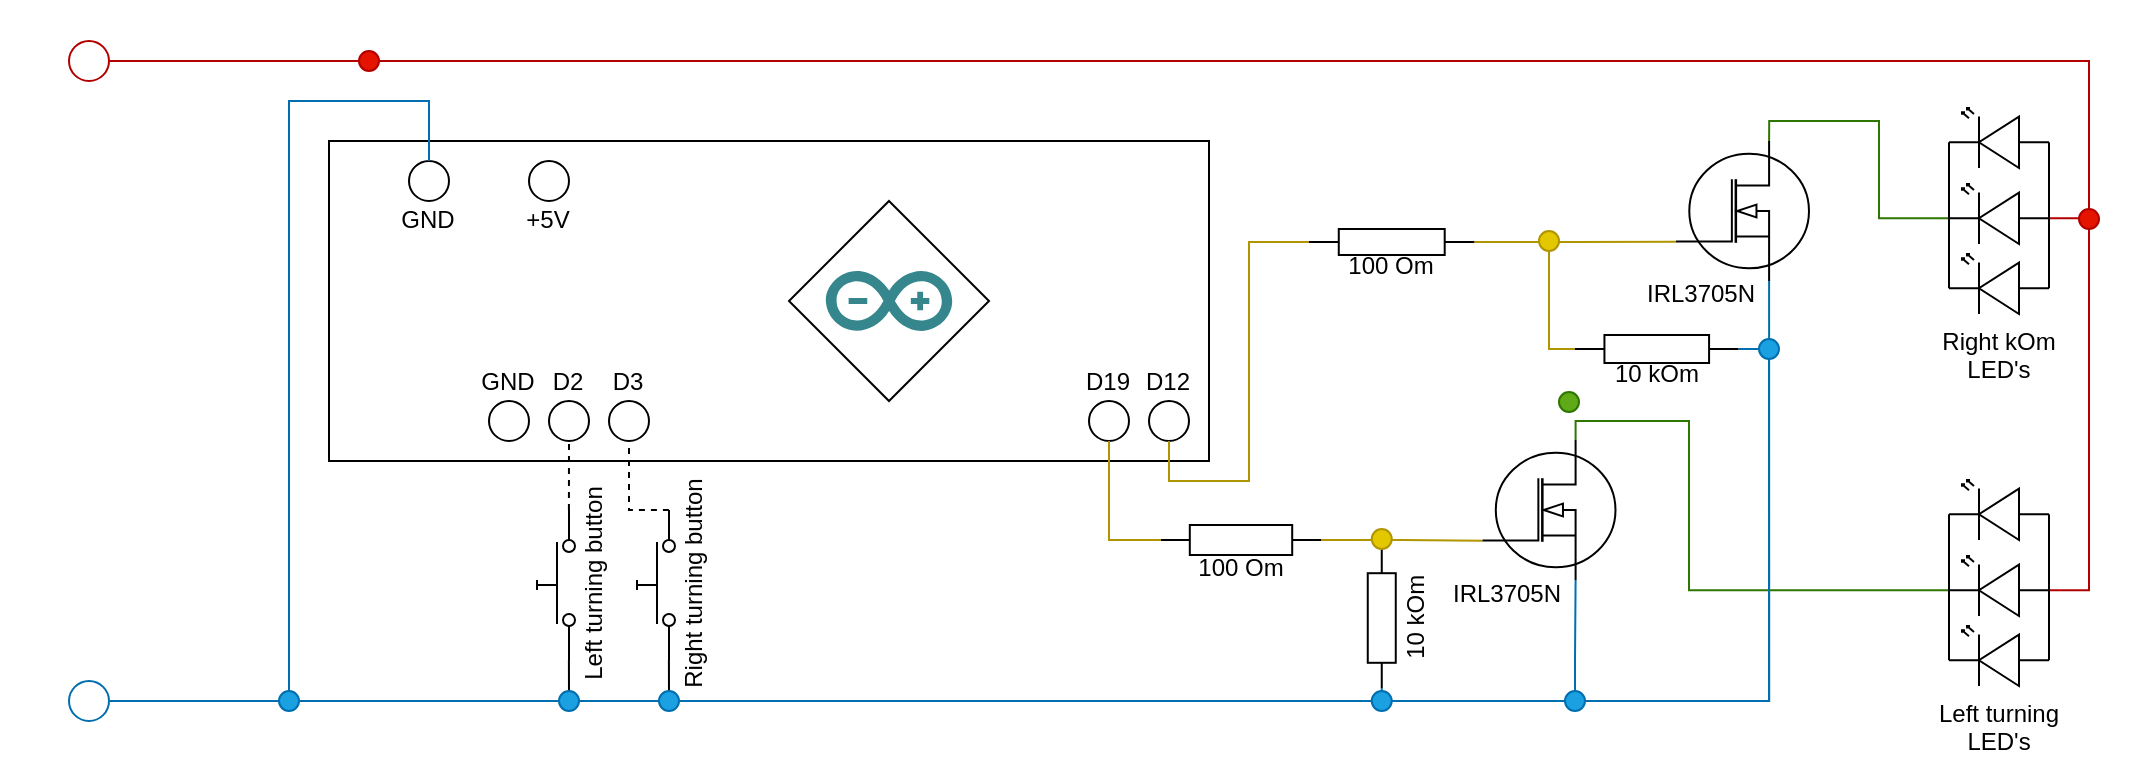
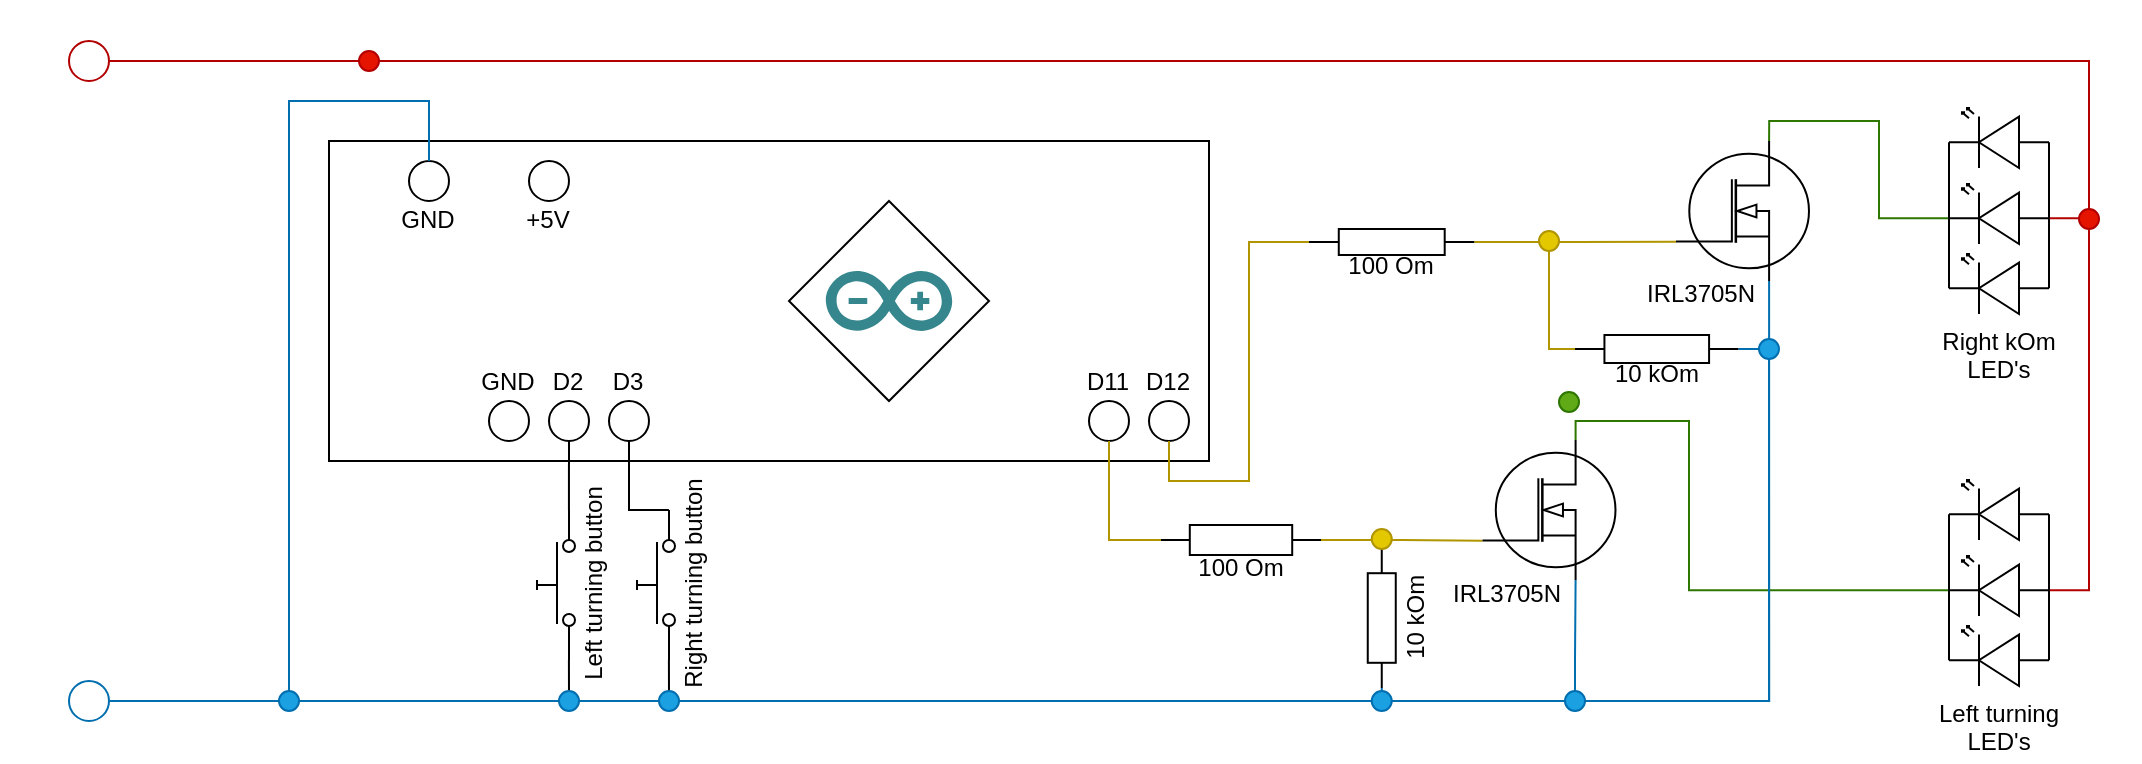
(1109, 366) -> (1109, 366)
(569, 473) -> (569, 473)
(629, 493) -> (629, 493)
